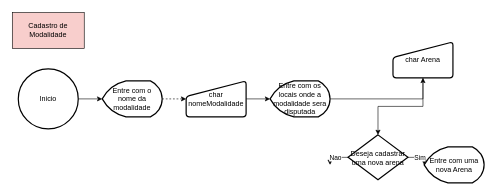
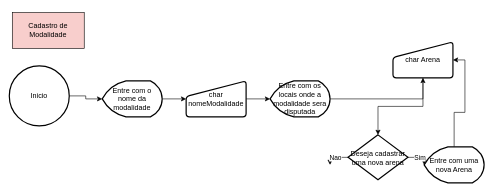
(48, 99) -> (39, 96)
(171, 99) -> (171, 99)
none -> (460, 112)
